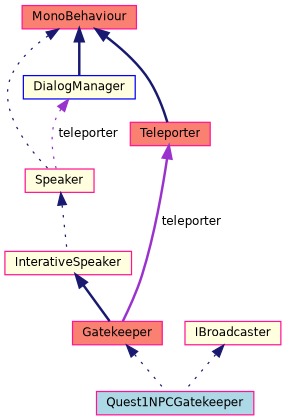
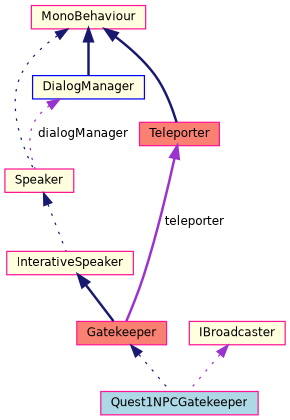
(79, 17) -> (88, 17)
(87, 134) -> (81, 134)
(200, 373) -> (204, 373)
